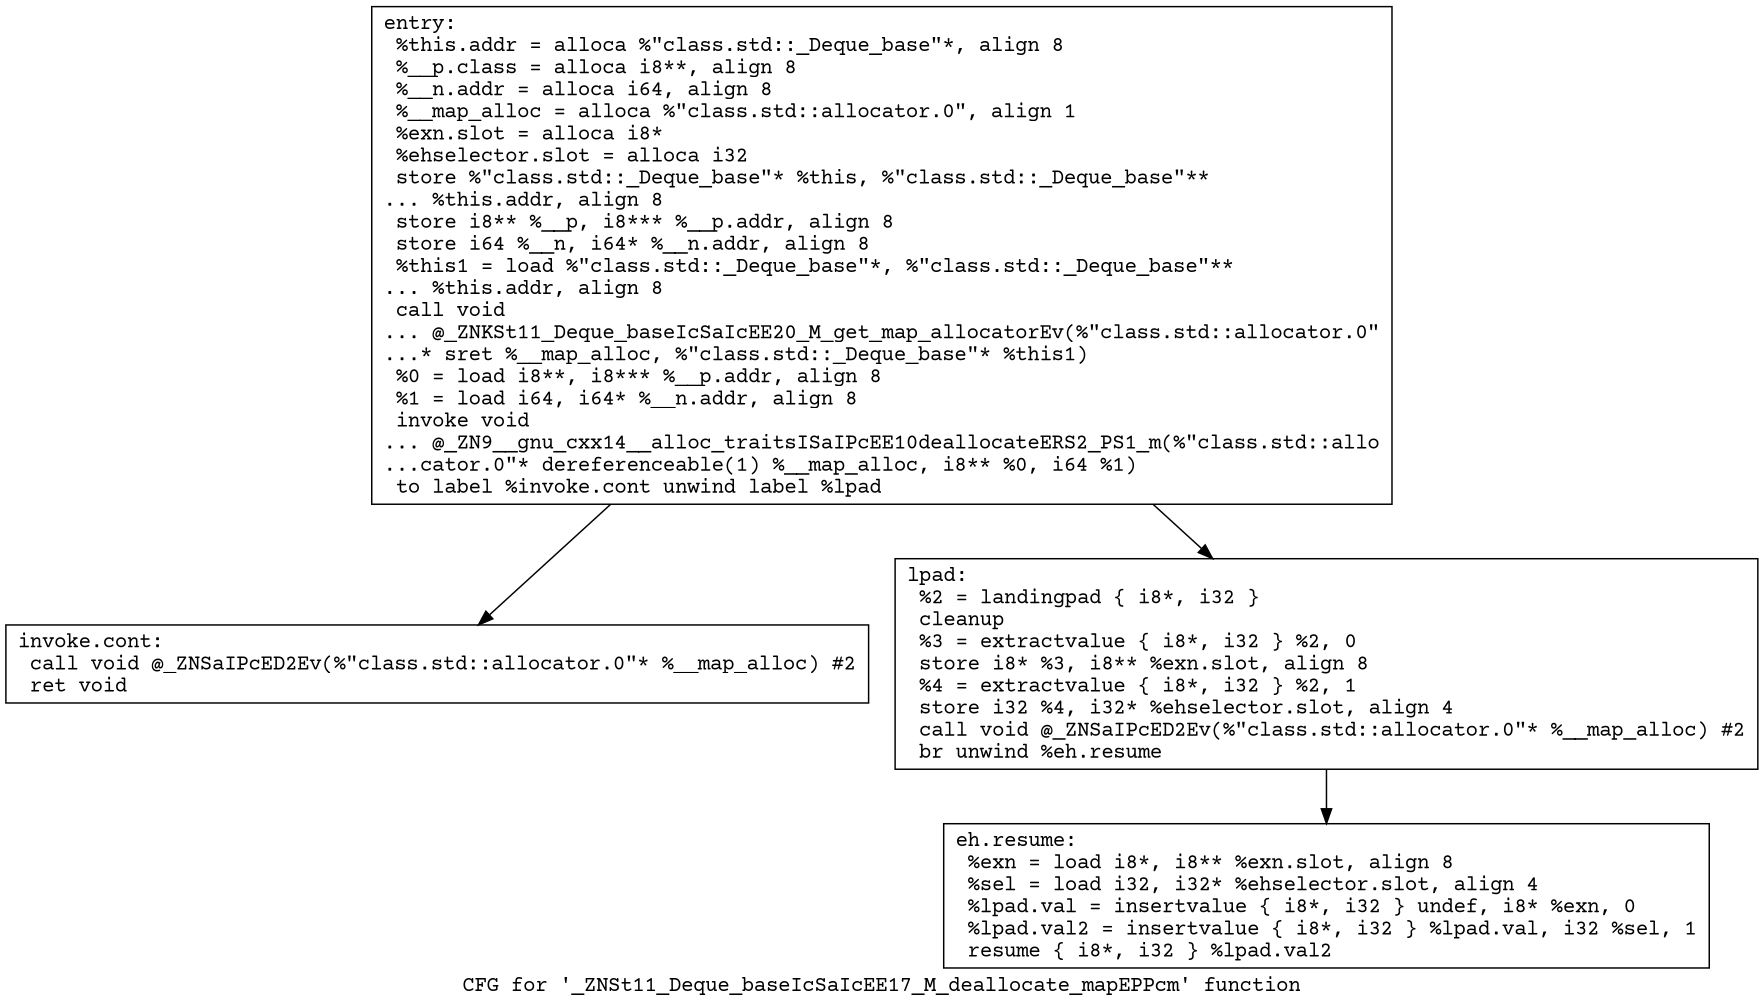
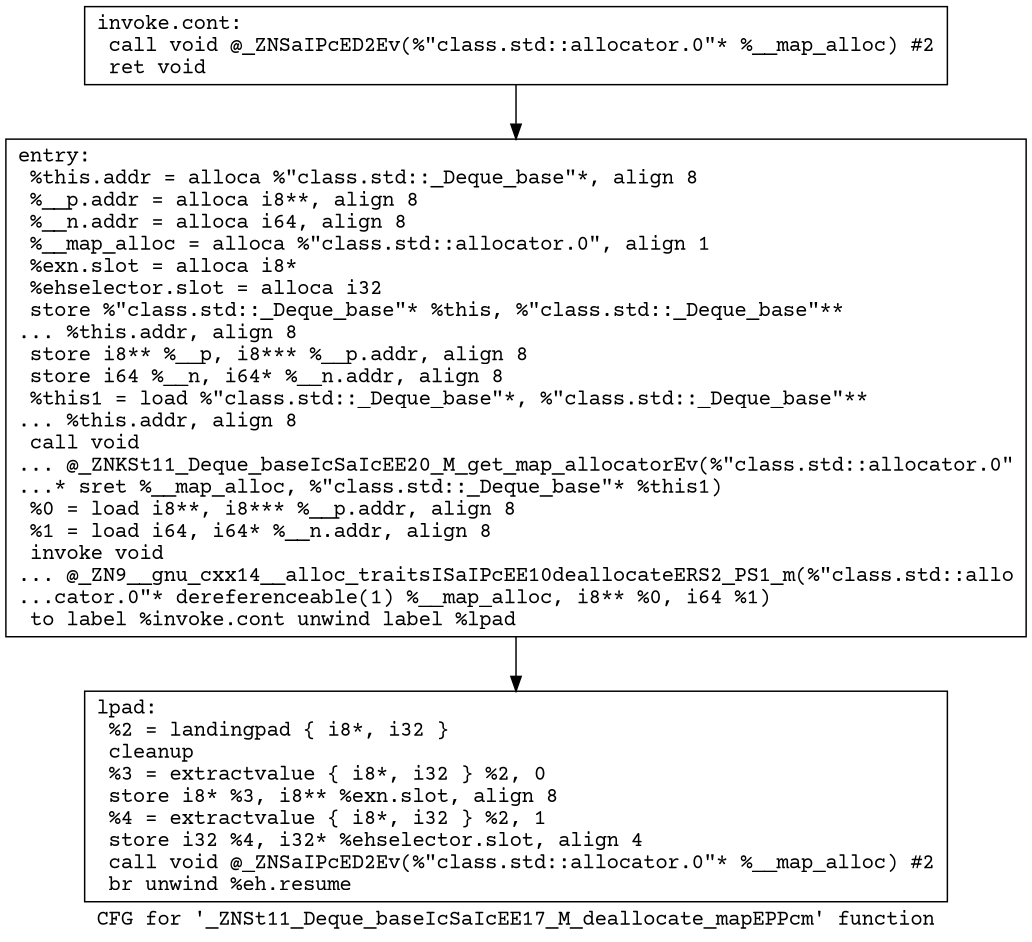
(590, 67) -> (219, 199)
(550, 560) -> (516, 104)
(1326, 896) -> none
